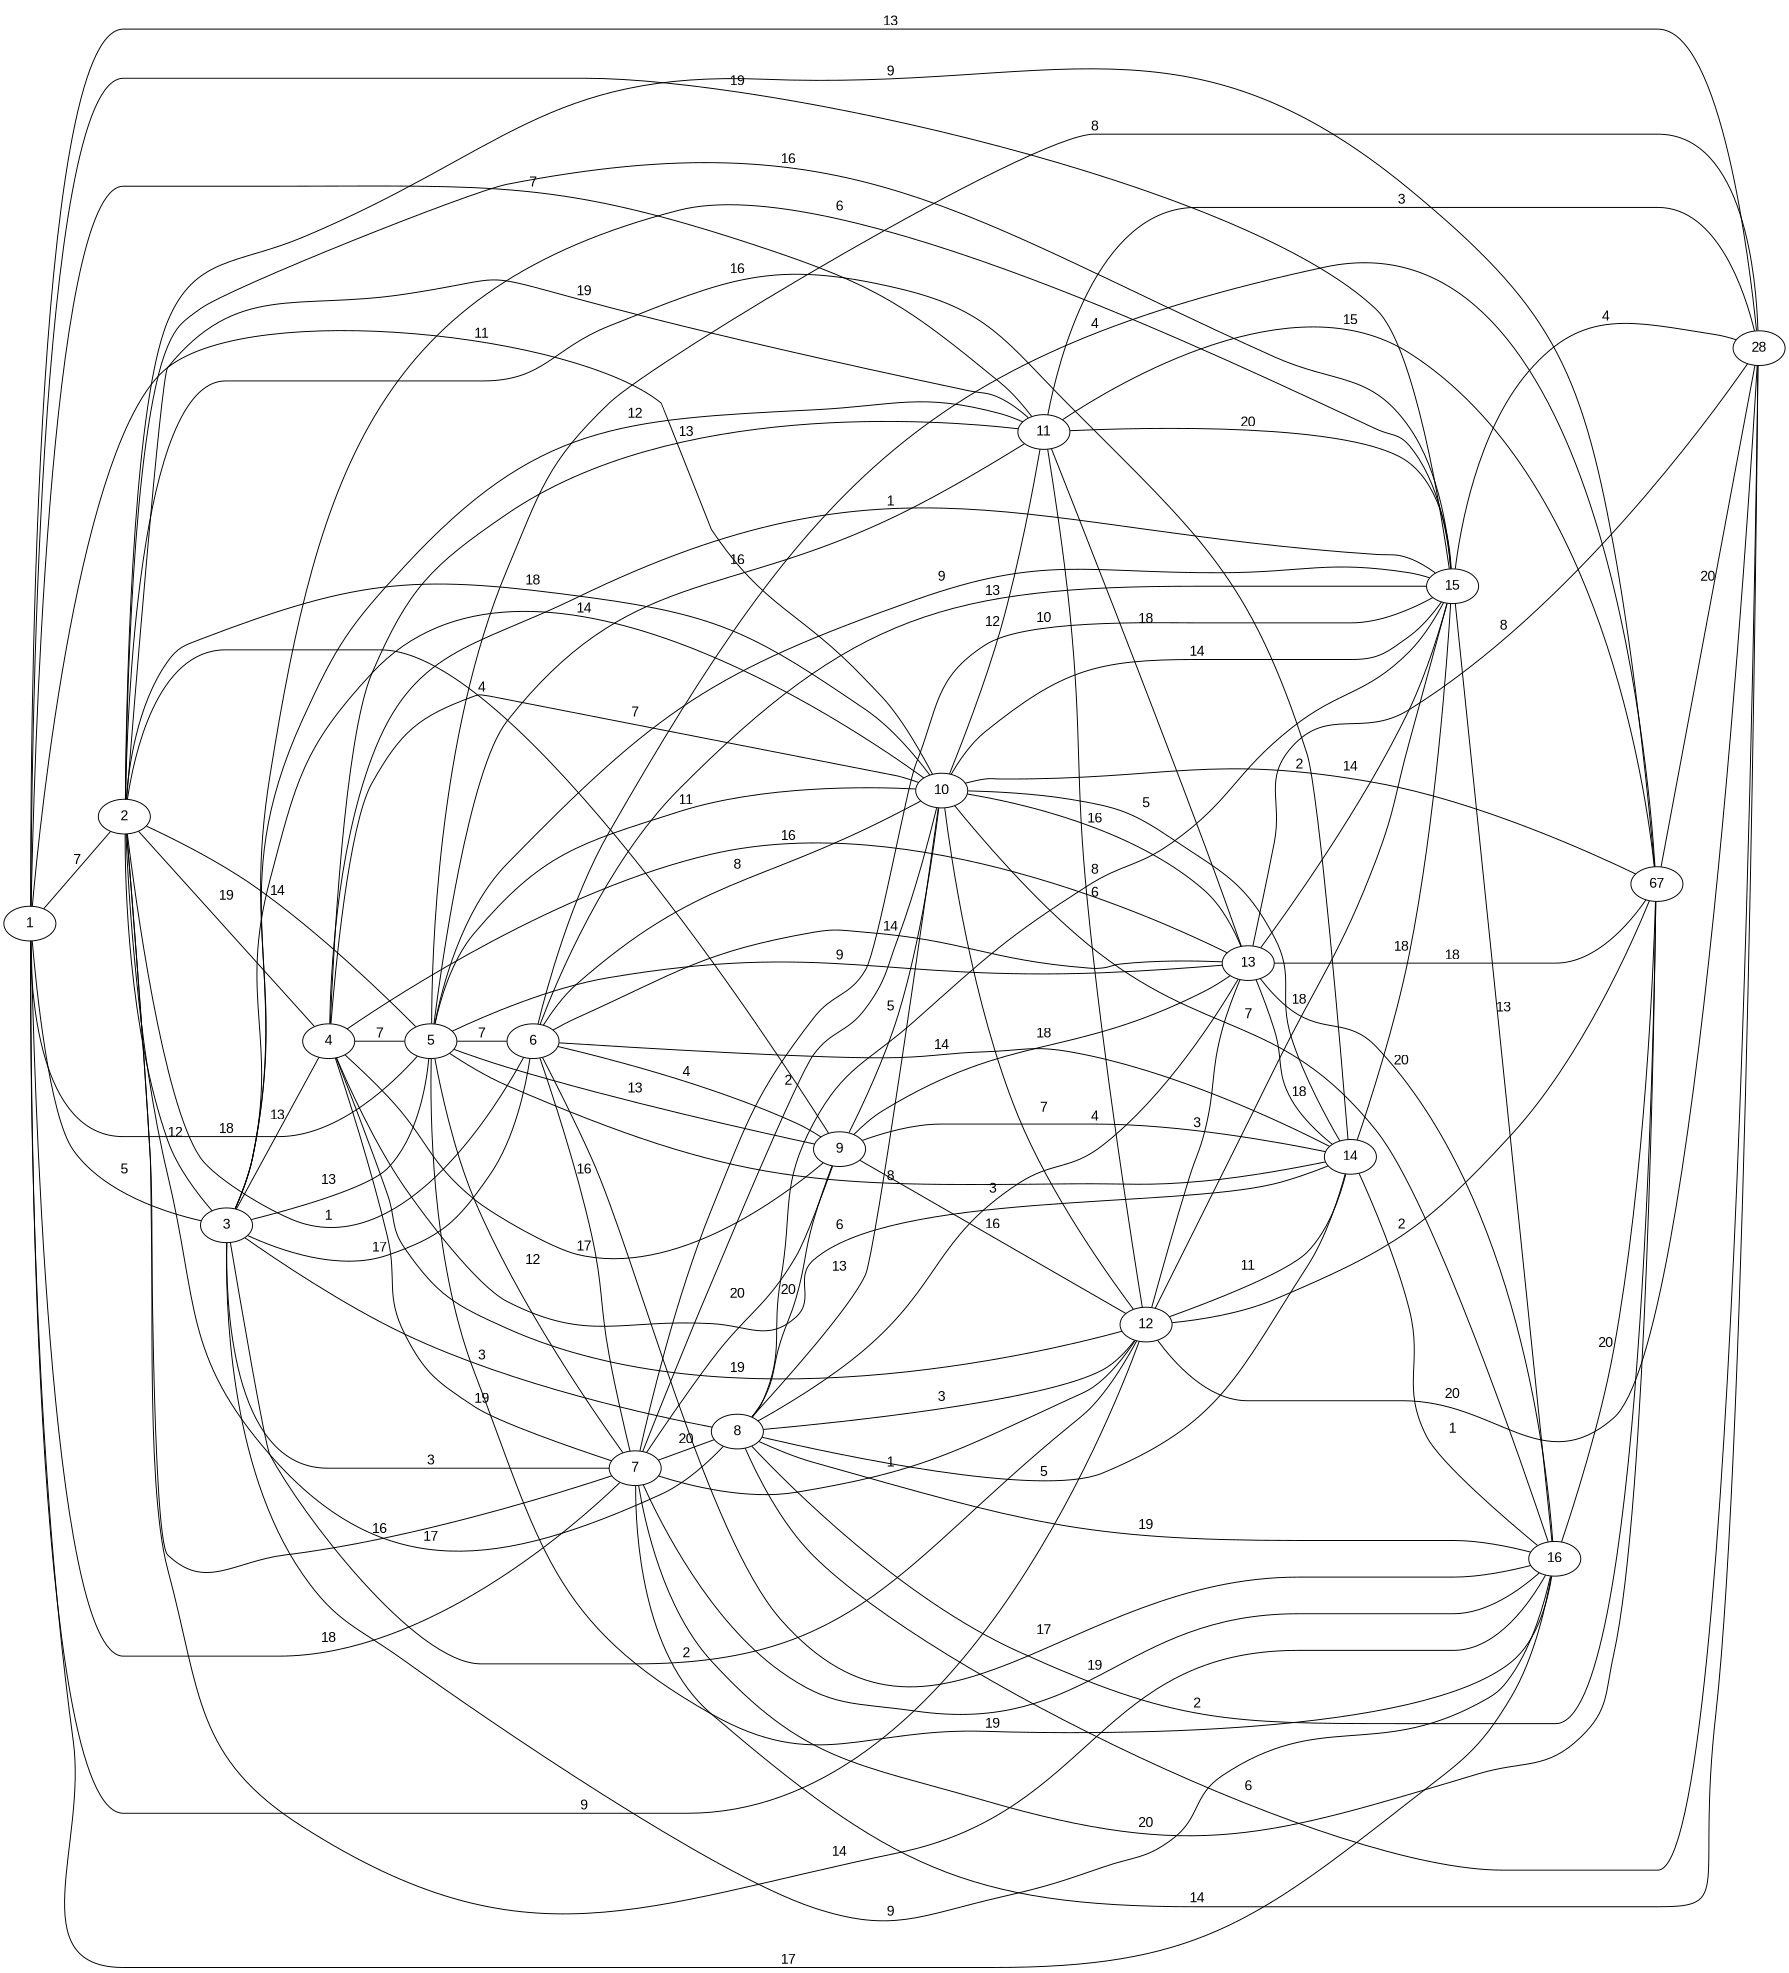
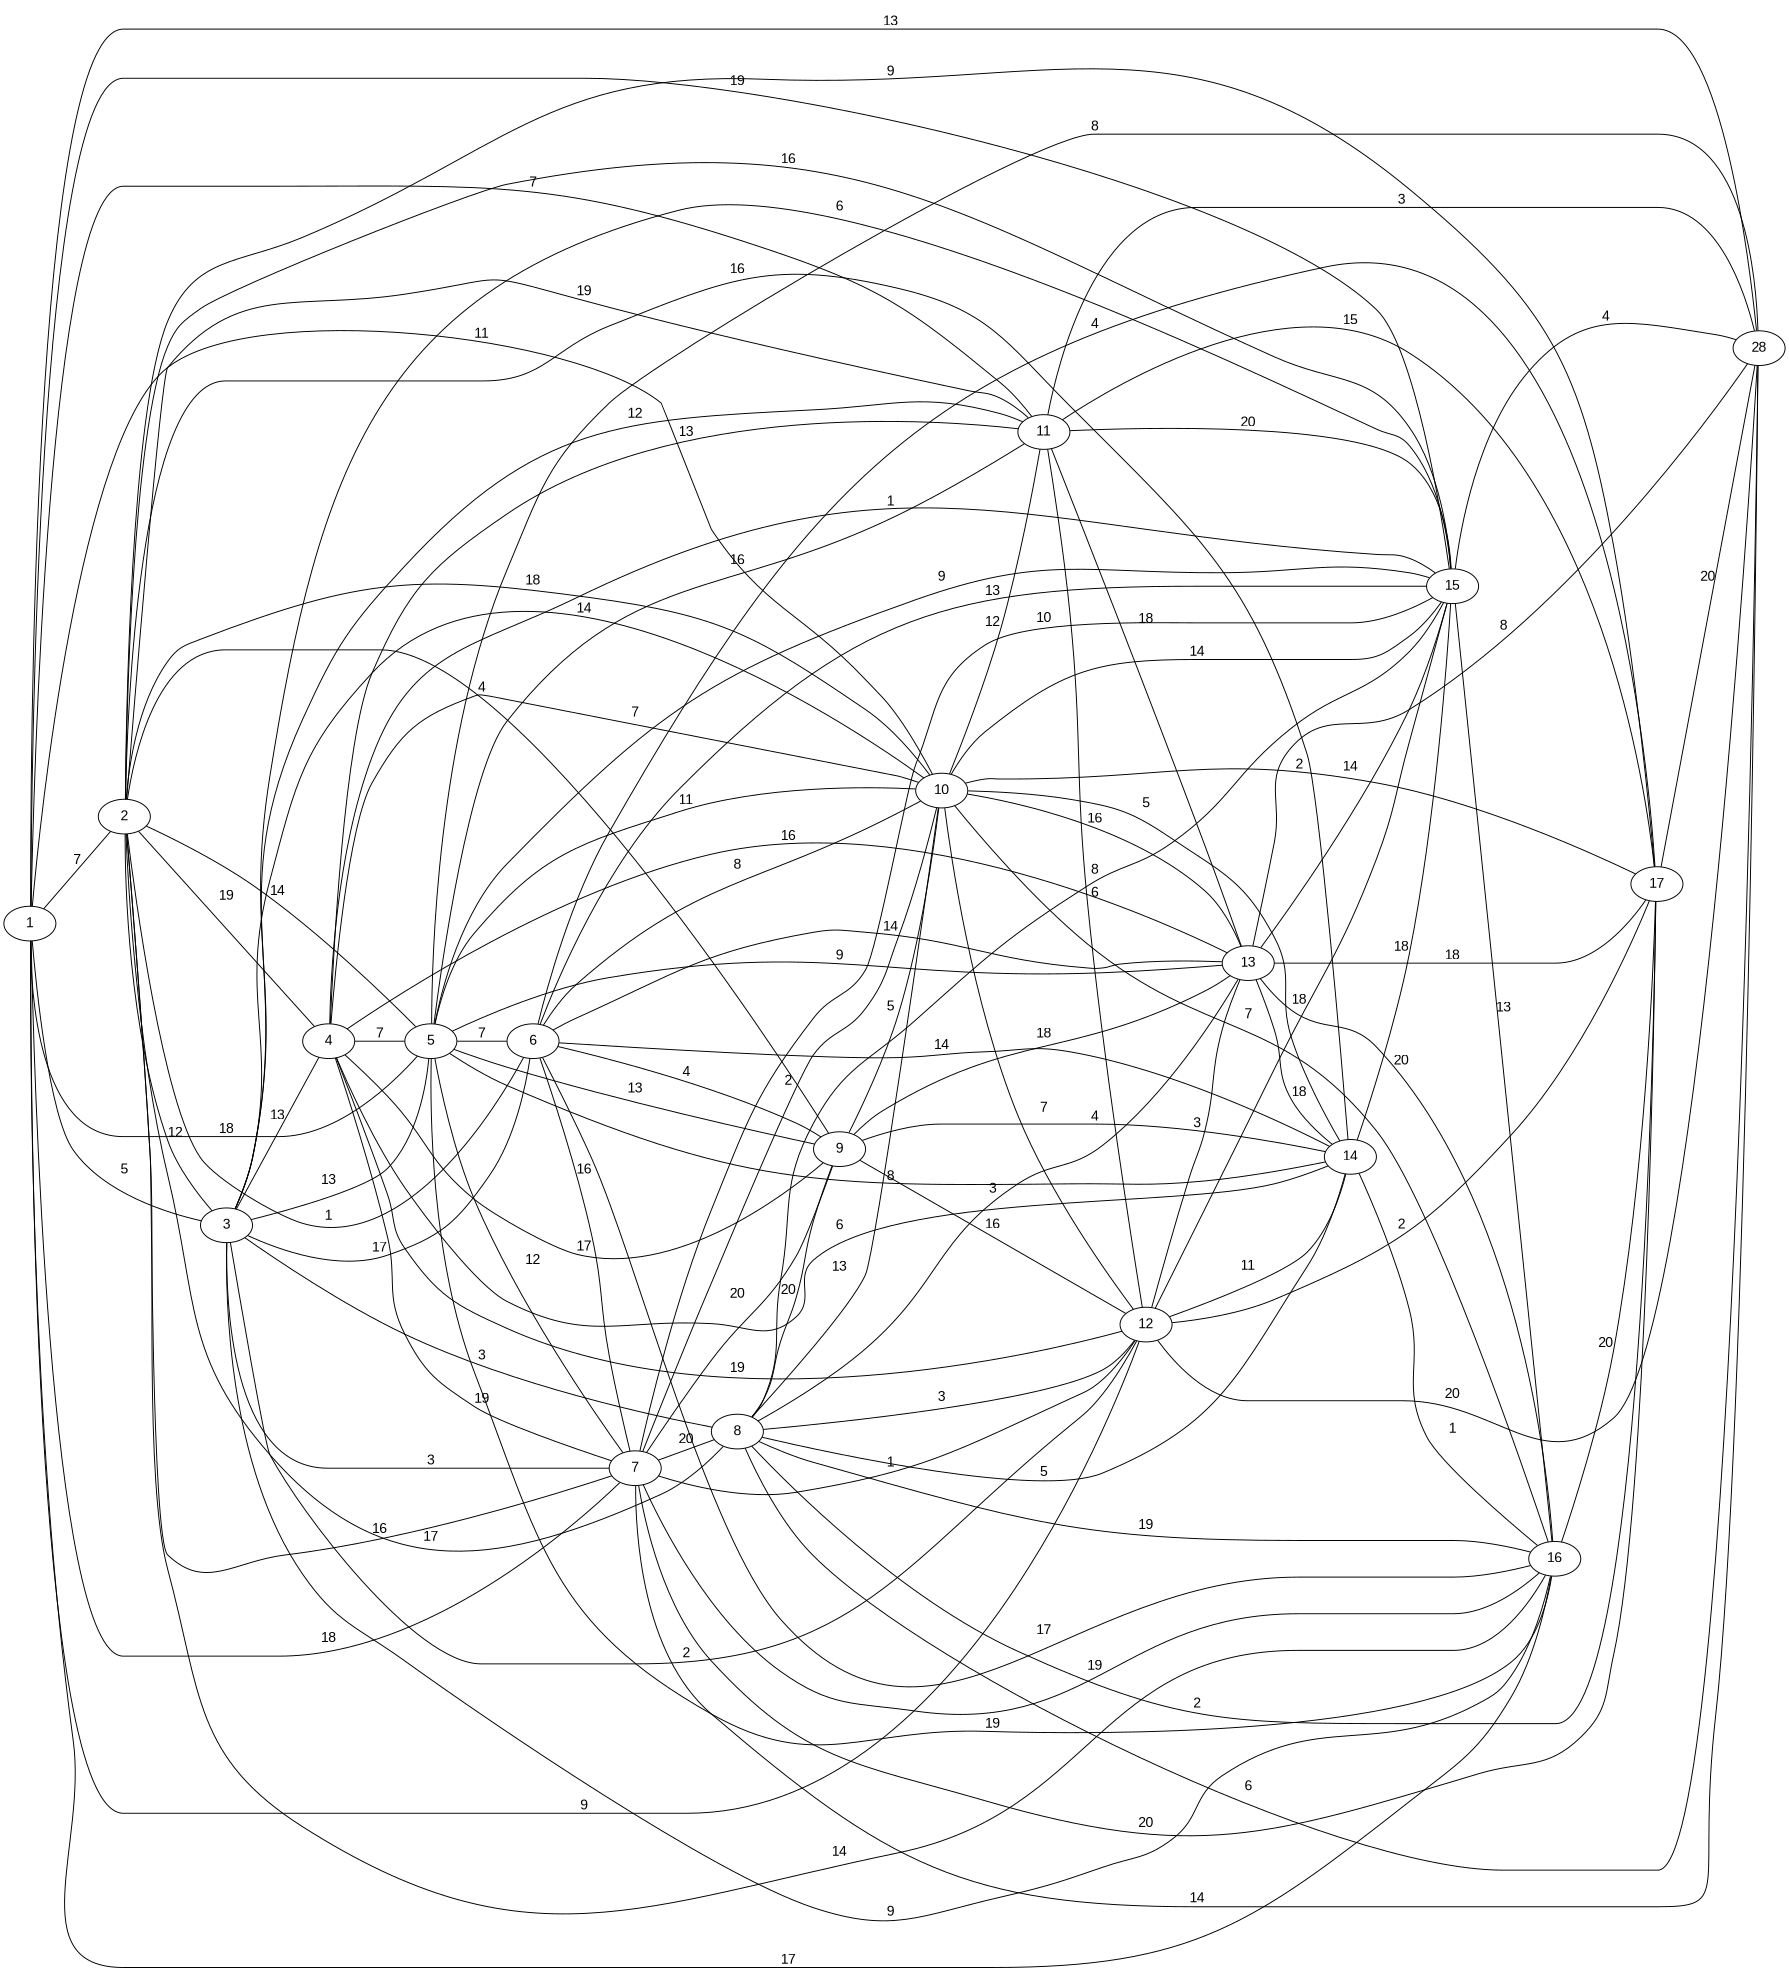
(1657, 884) -> (1657, 884)
